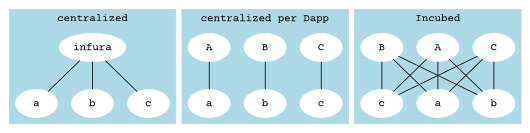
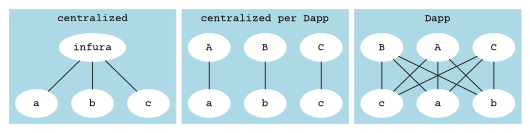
(438, 18) -> (438, 18)
